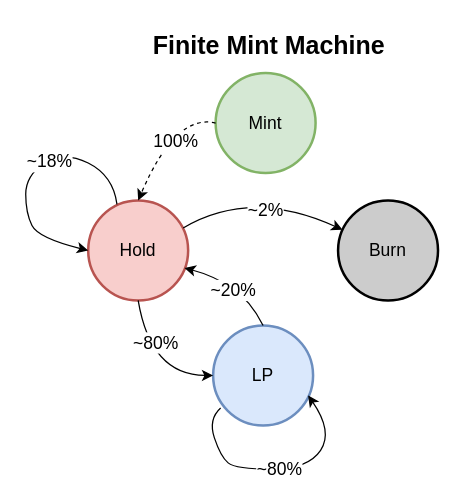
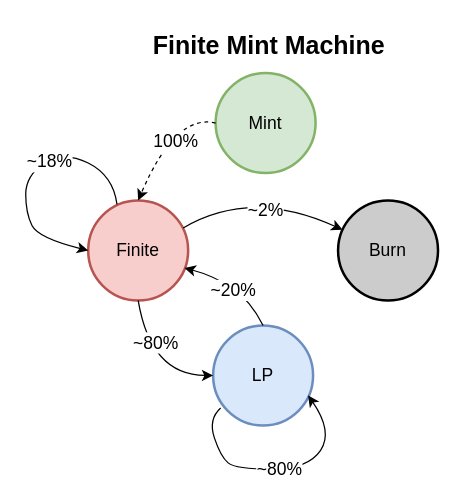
(138, 251) -> (138, 251)
